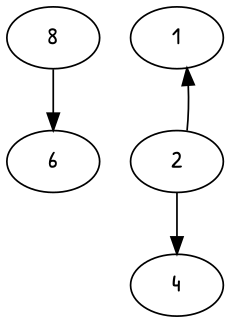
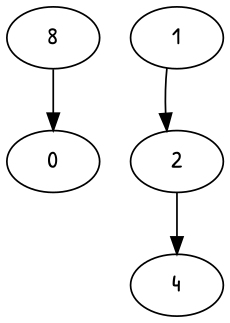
(188, 108) -> (165, 91)
(53, 161) -> (53, 161)
